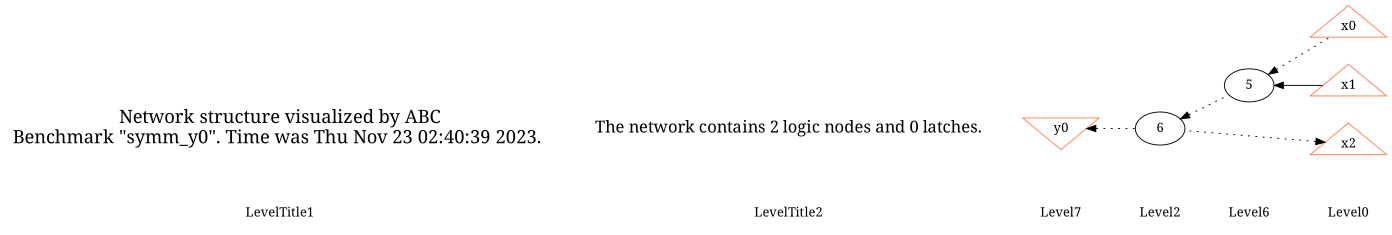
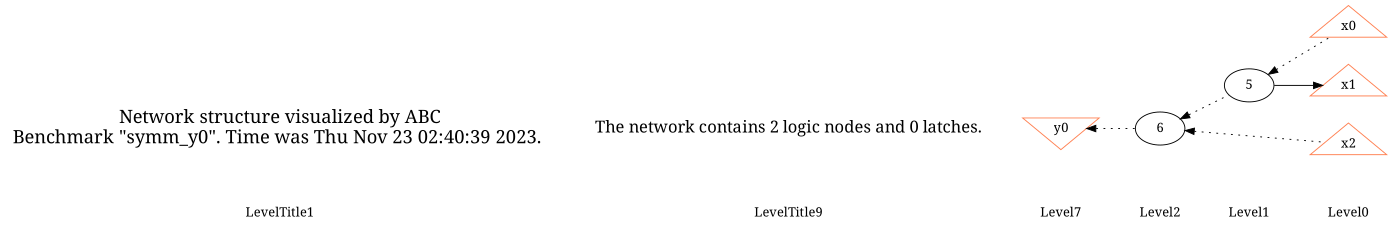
(1303, 85) -> (1294, 85)
(1250, 136) -> (1260, 137)
(789, 213) -> (789, 213)
(1249, 213) -> (1249, 213)
